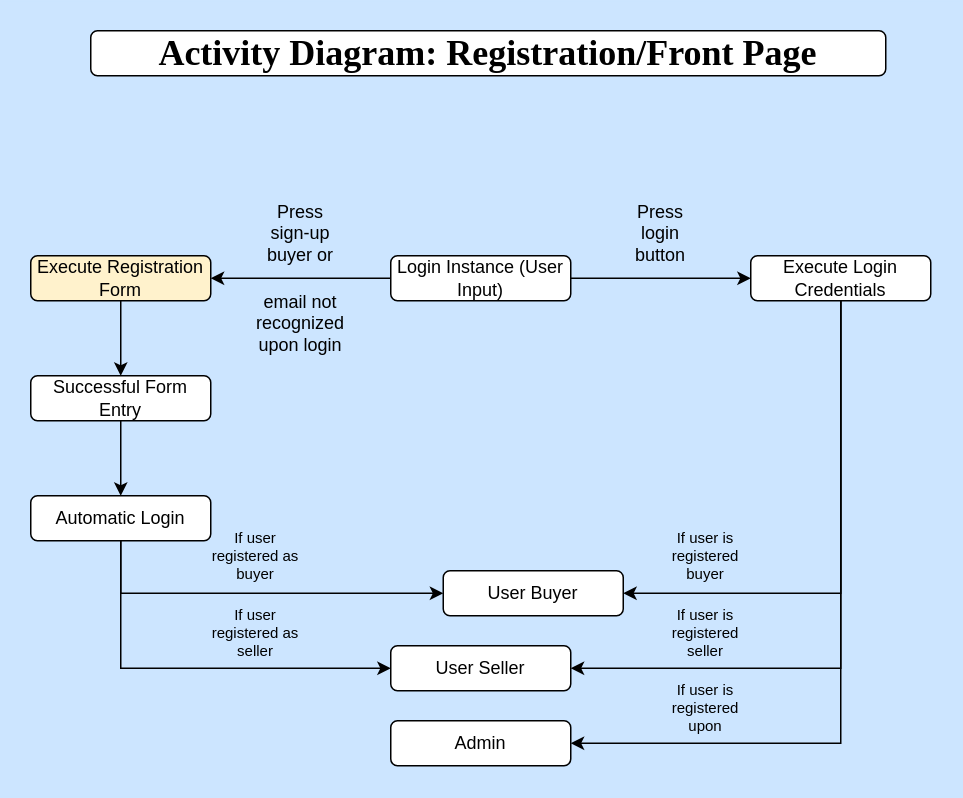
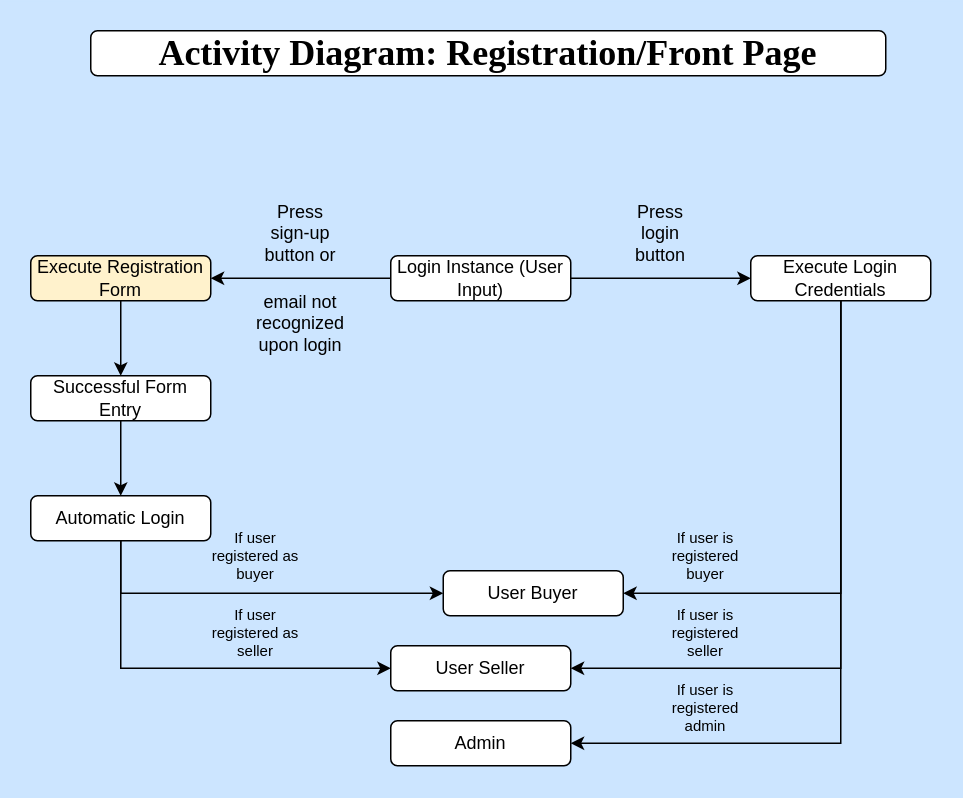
(301, 233) -> (301, 233)
(706, 707) -> (706, 707)
